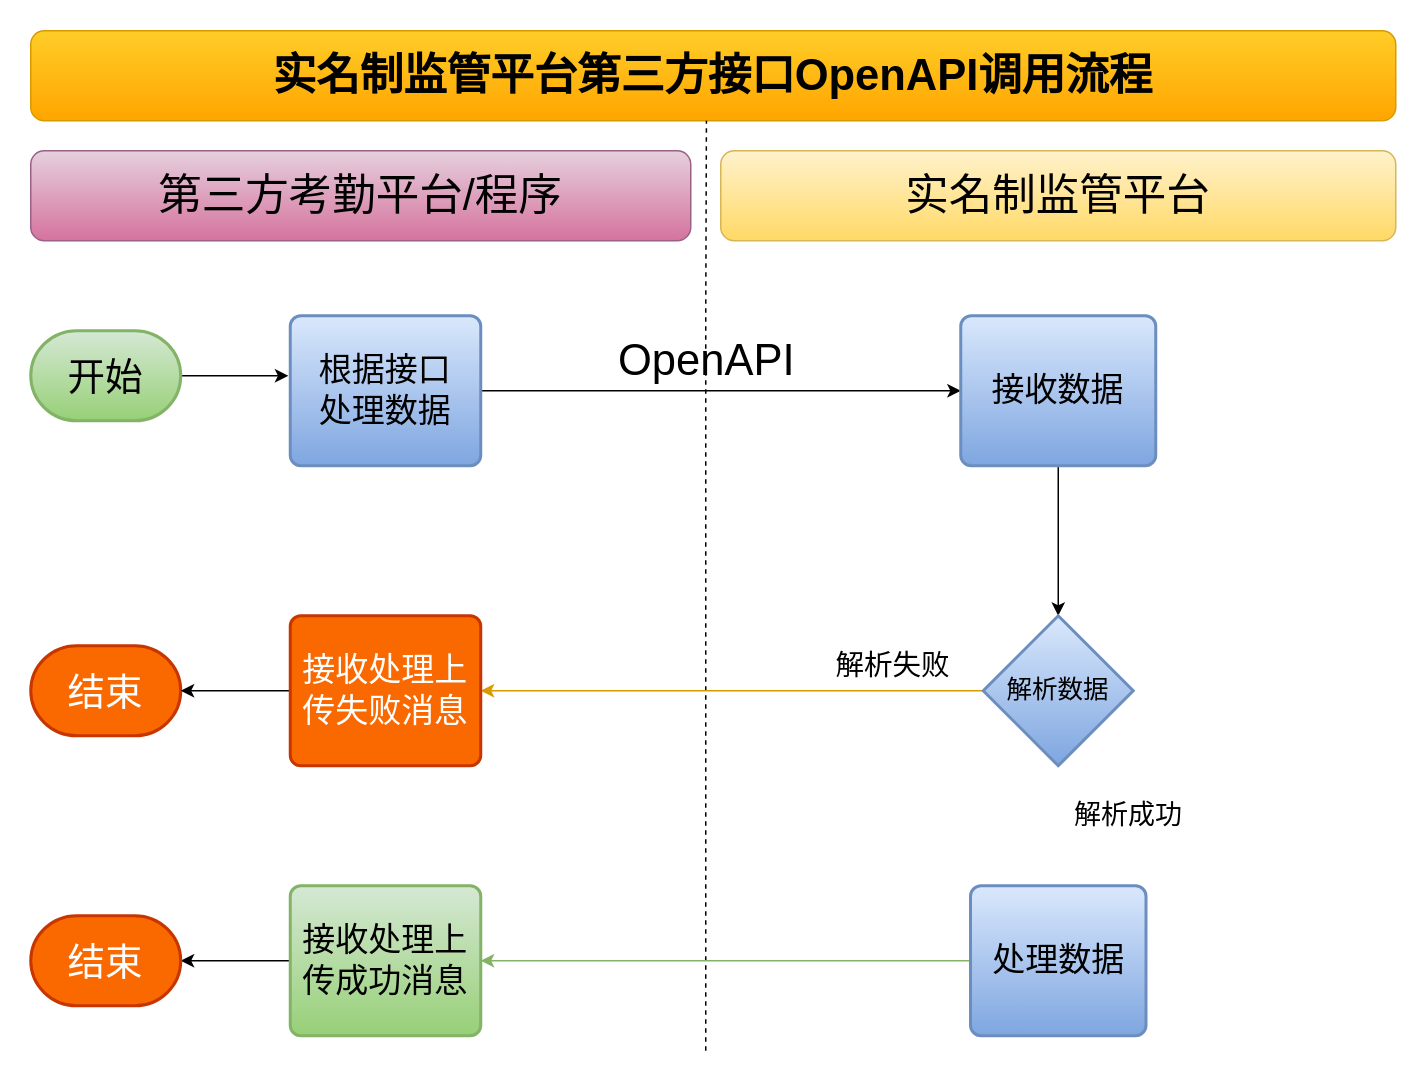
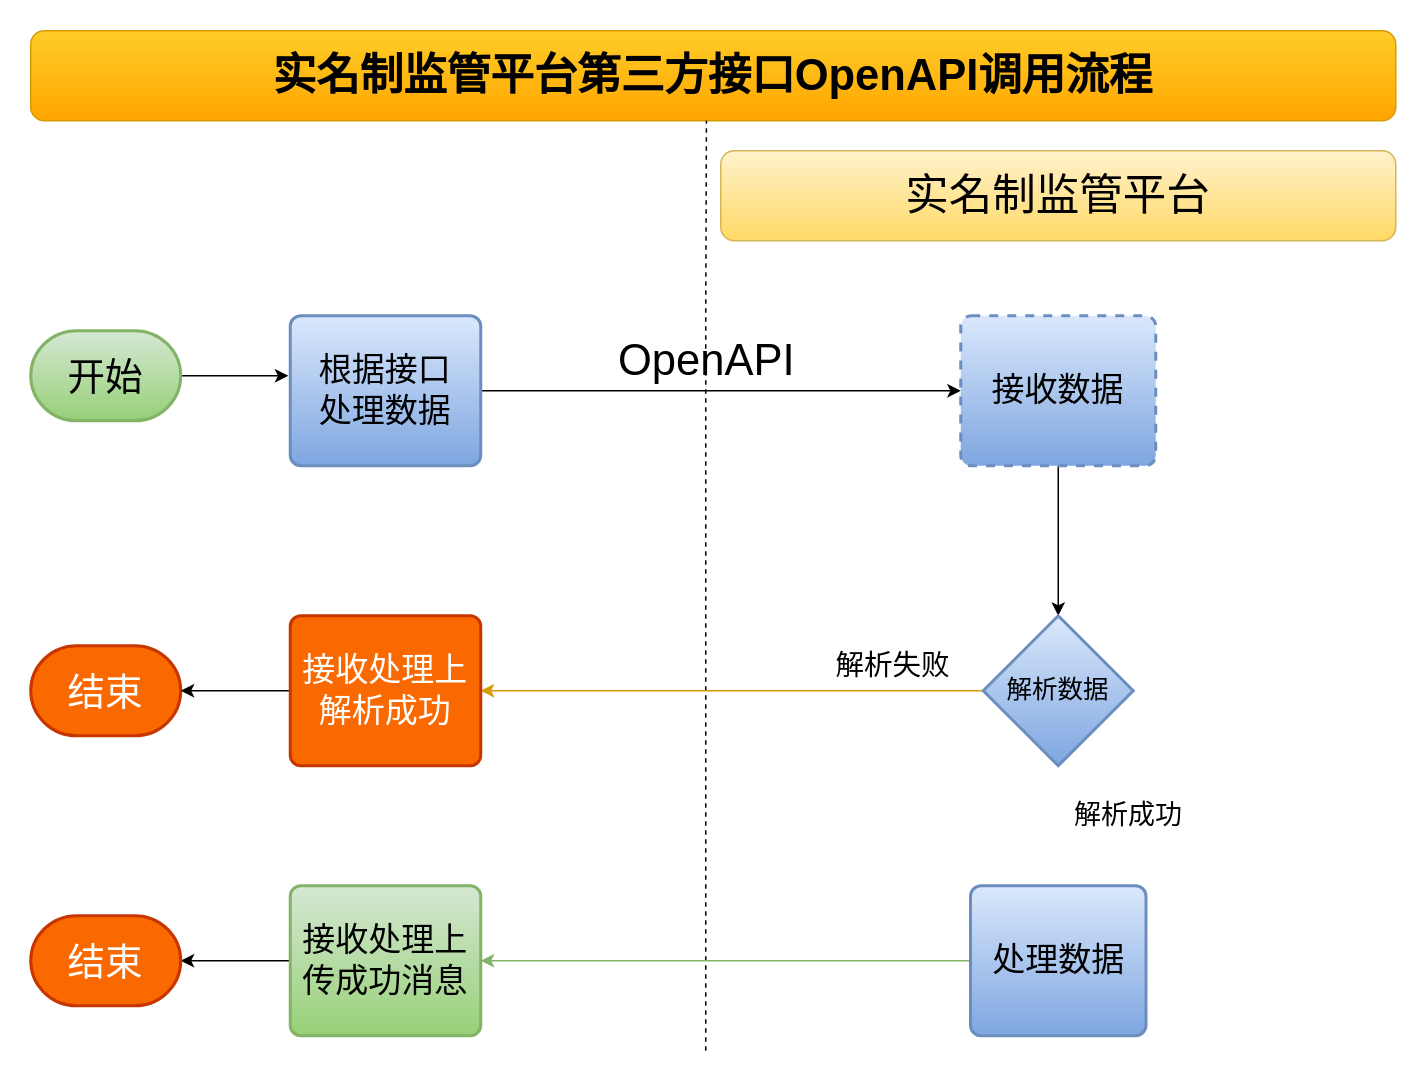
(361, 196) -> none
(1058, 391) -> (1058, 391)
(386, 691) -> (386, 691)
